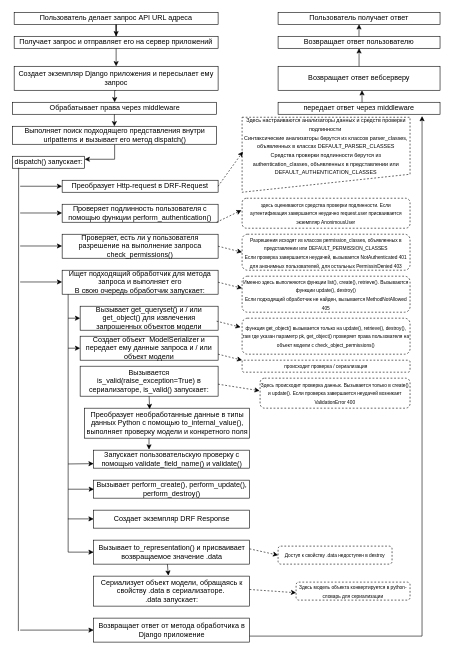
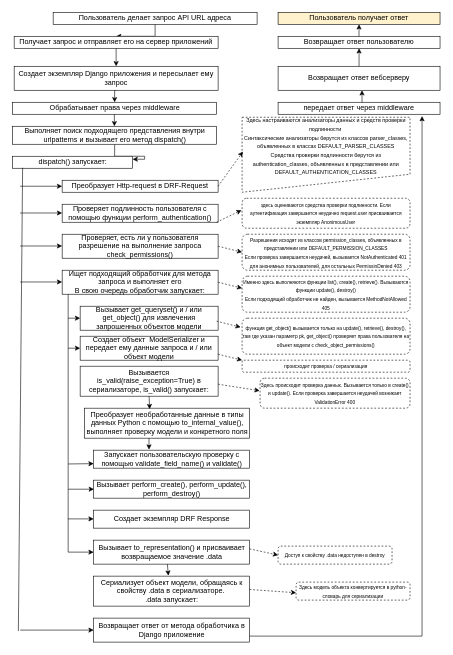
(116, 18) -> (155, 18)
(359, 18) -> (359, 18)
(49, 162) -> (73, 162)
